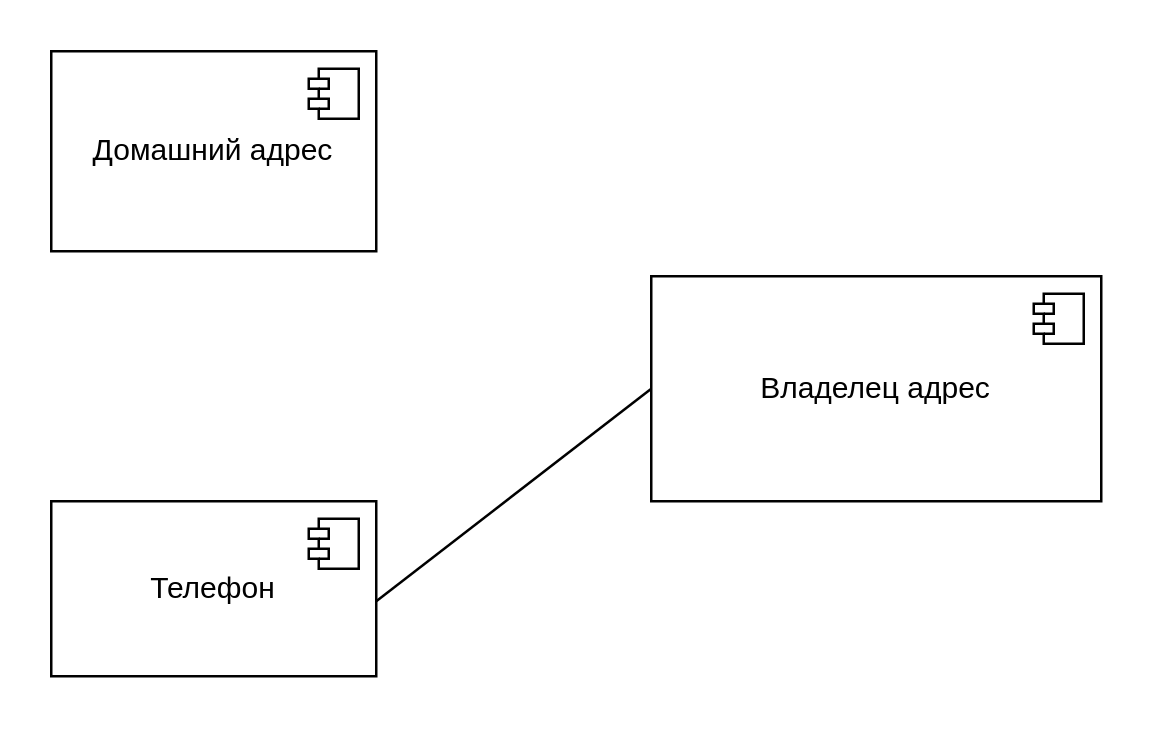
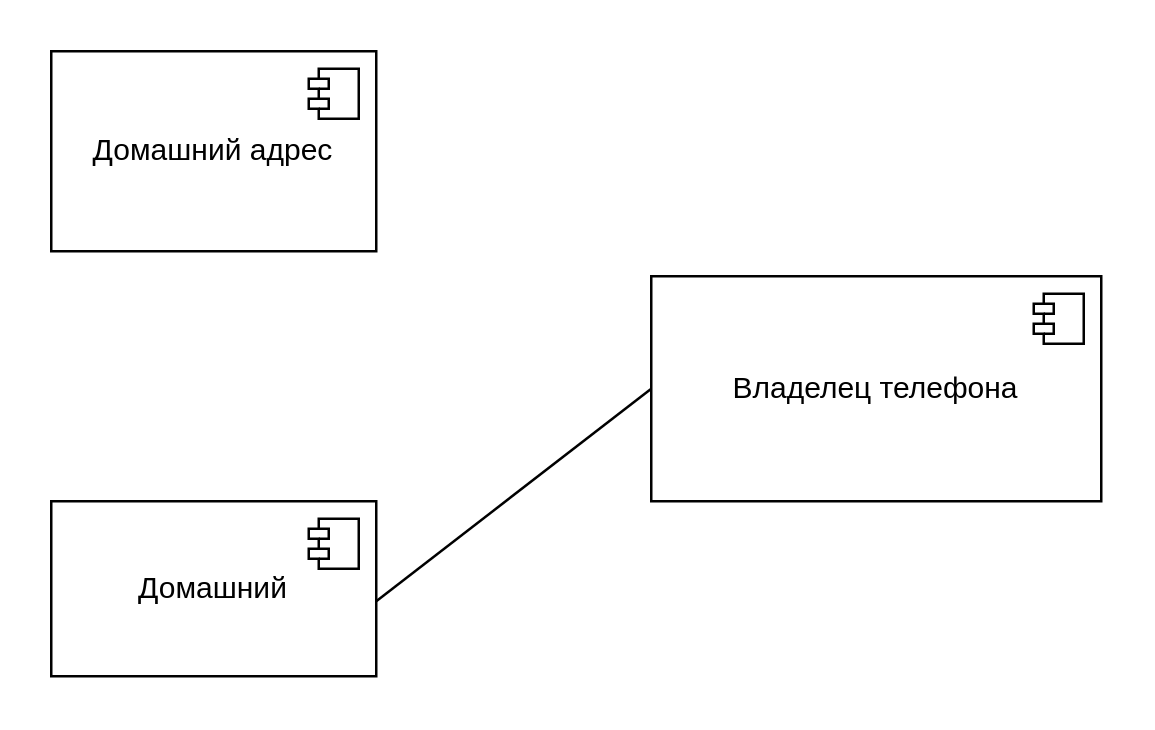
(876, 389) -> (876, 389)
(214, 589) -> (214, 589)
